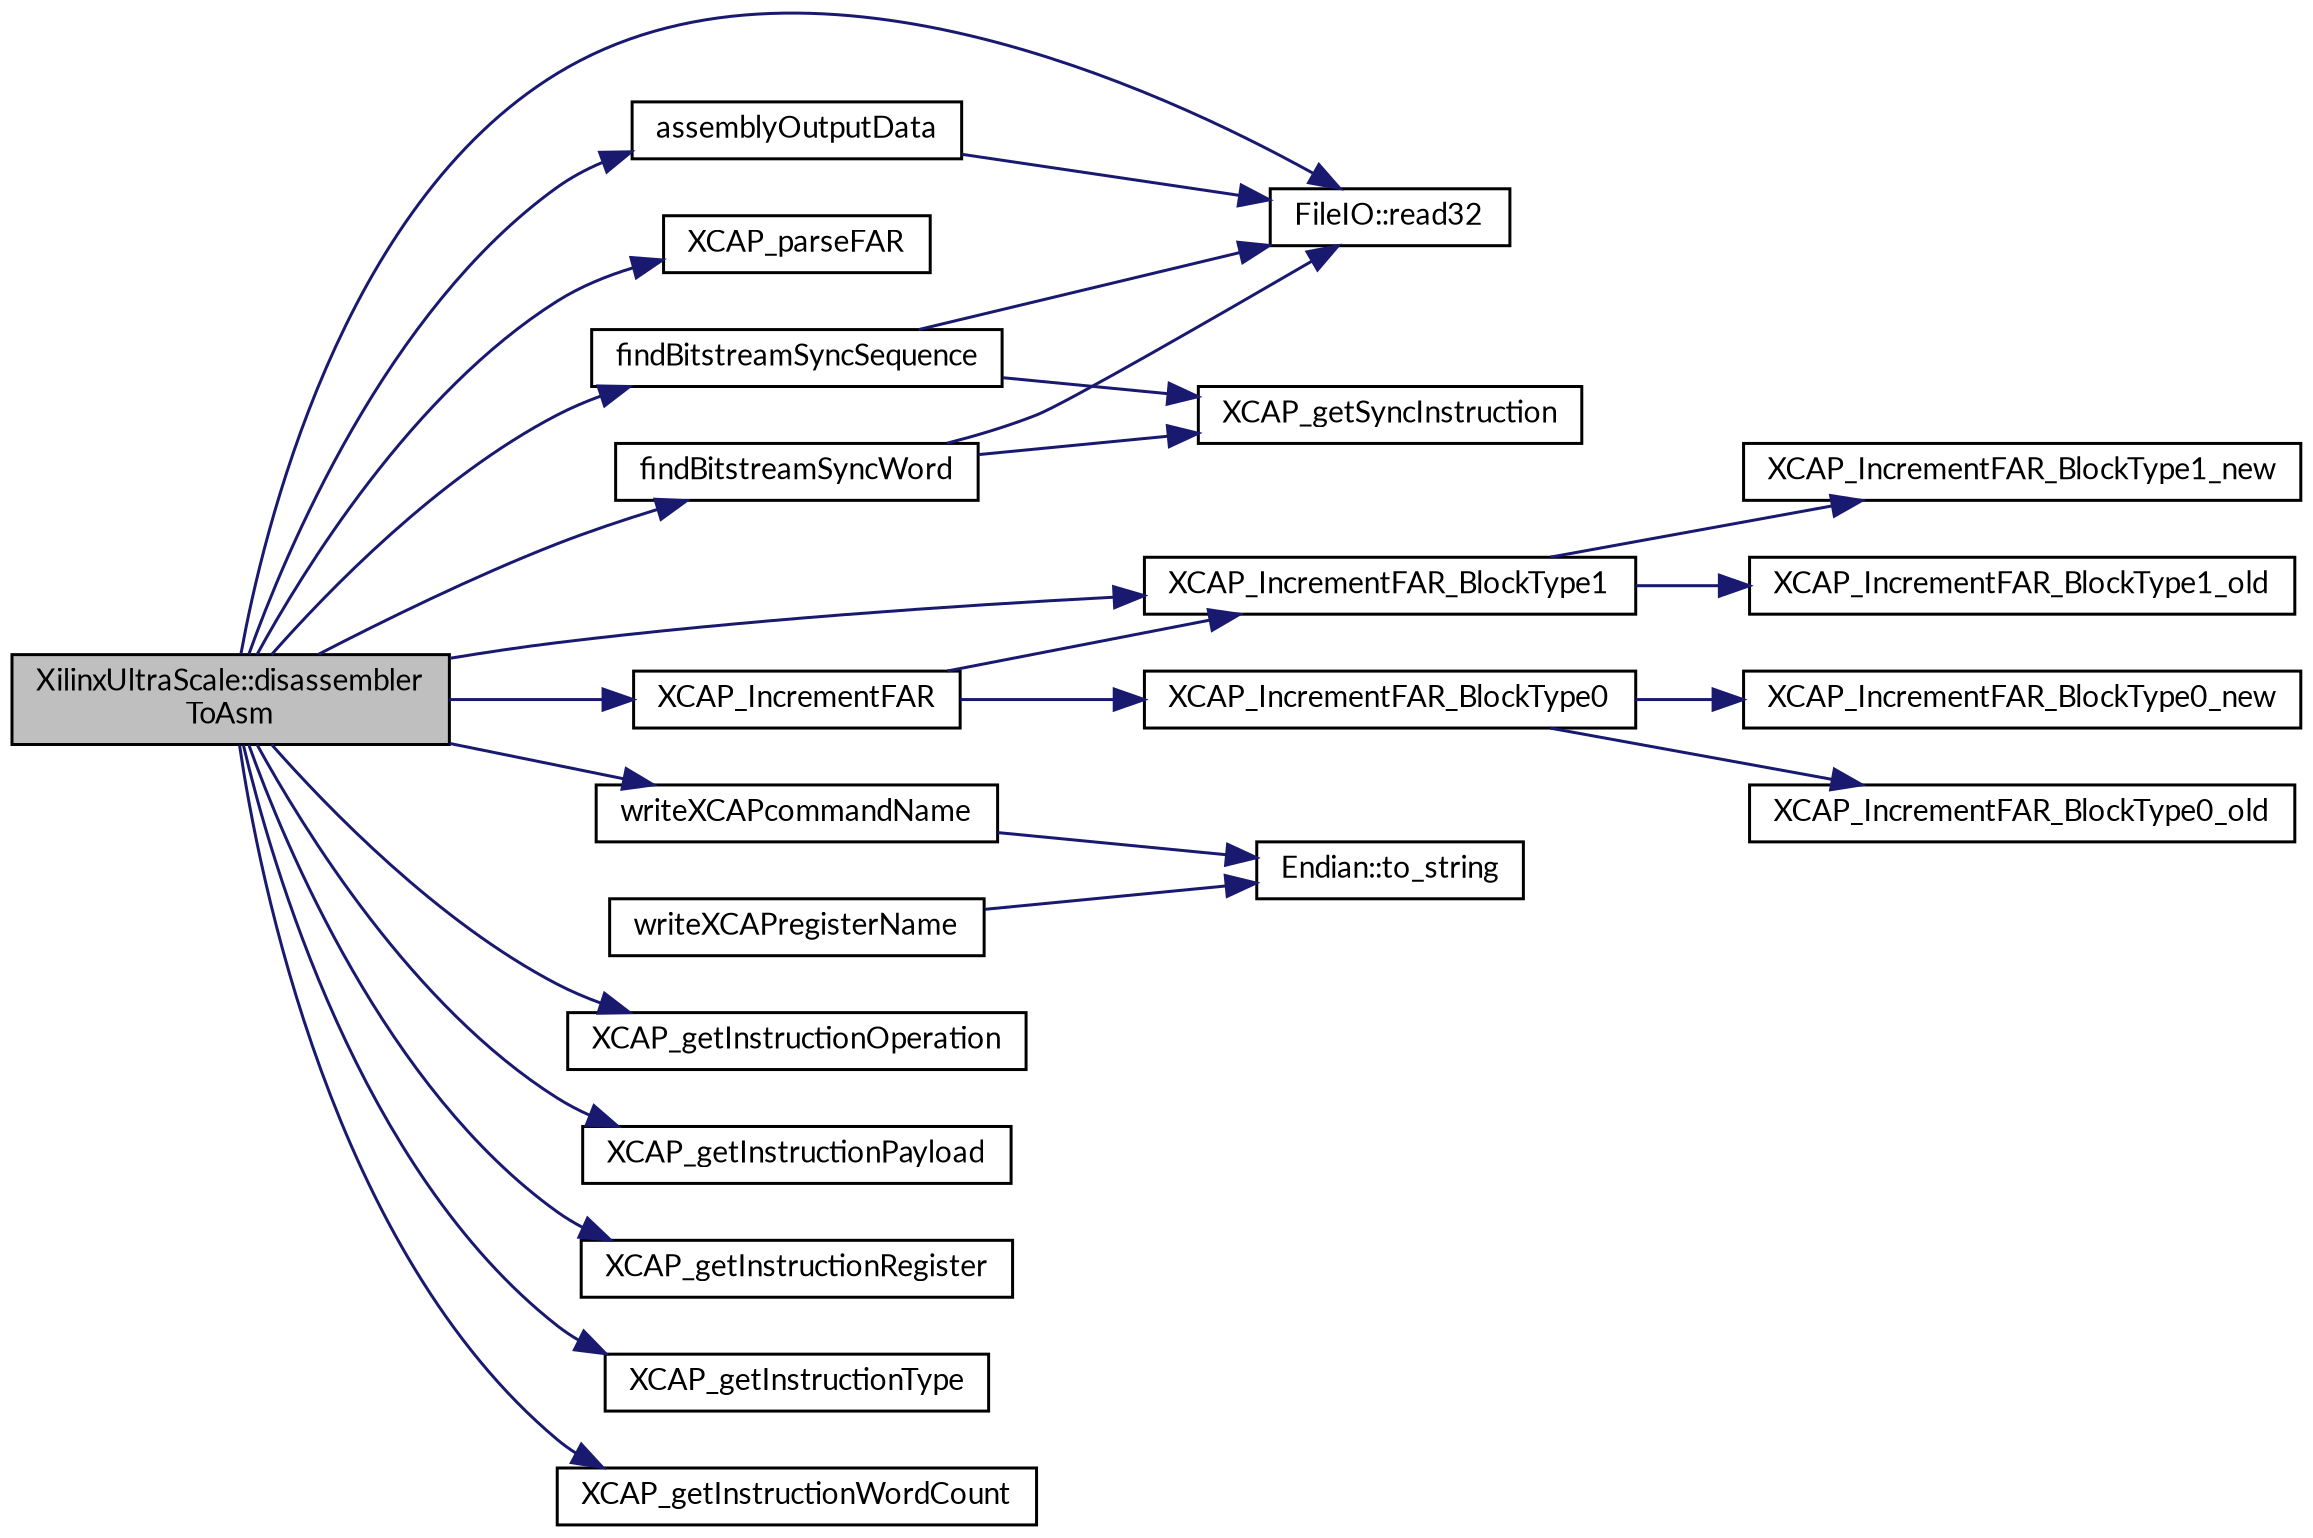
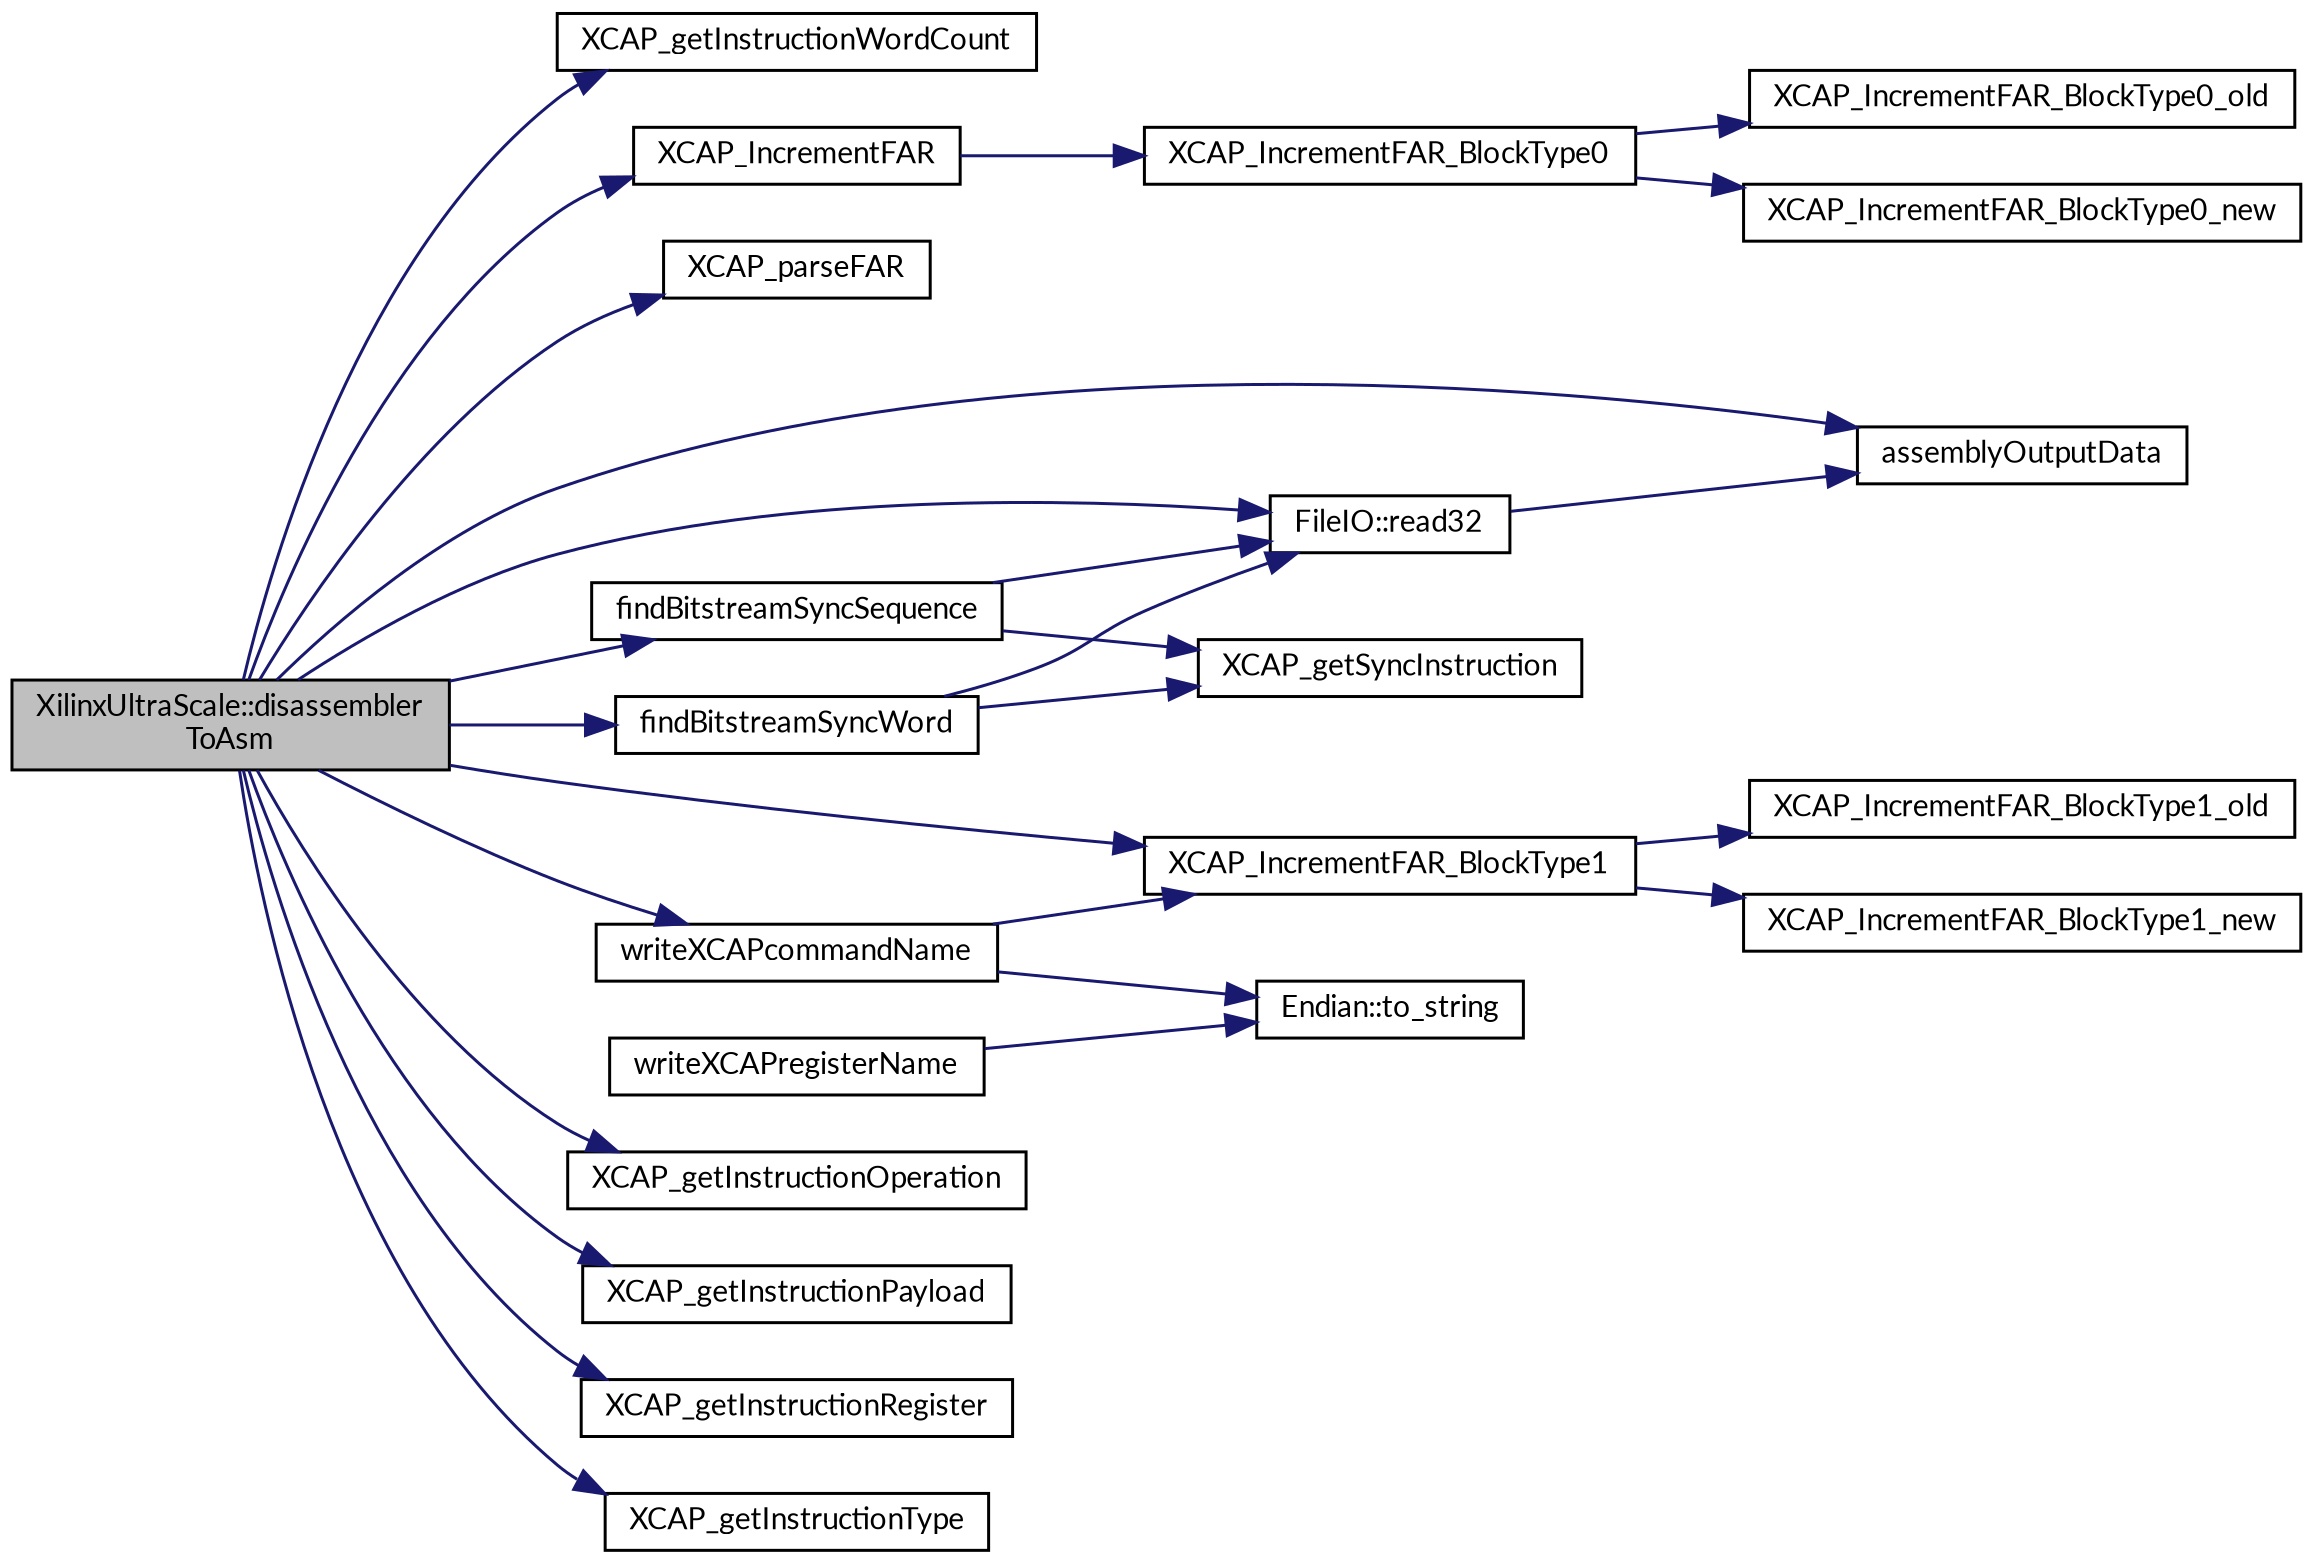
(1101, 175) -> (1669, 494)
(1078, 646) -> (1078, 911)
